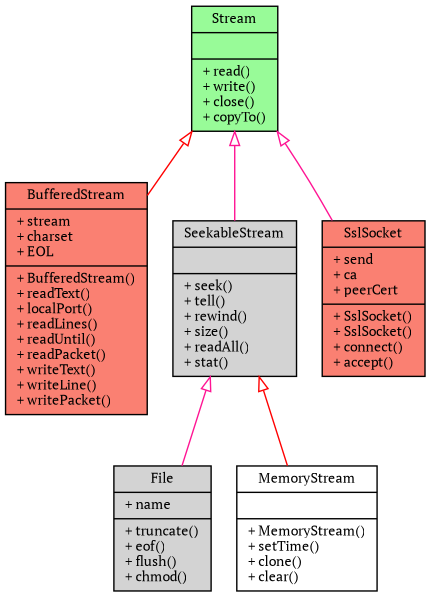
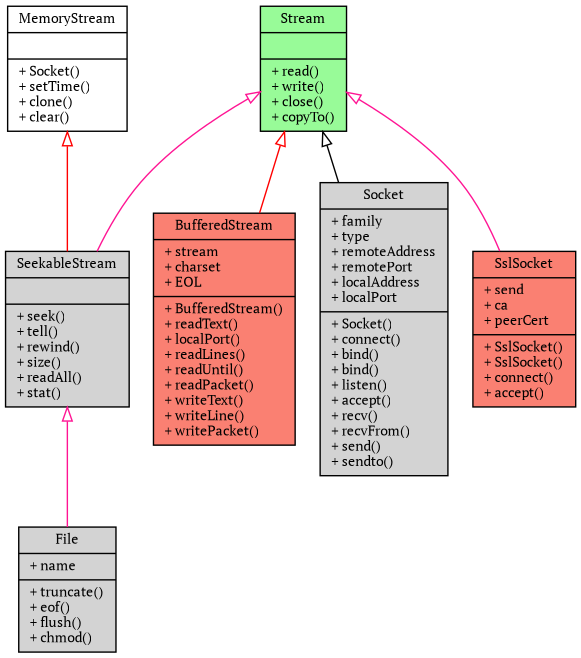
none -> (384, 329)
(275, 428) -> (67, 199)
(307, 531) -> (50, 72)
